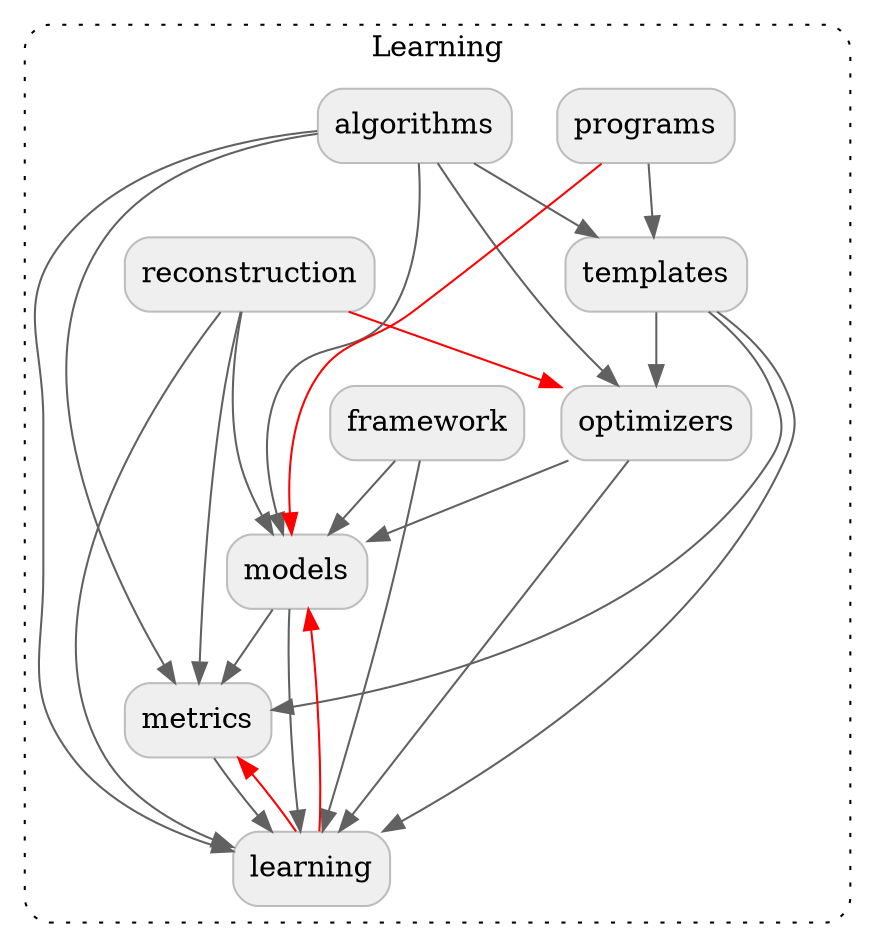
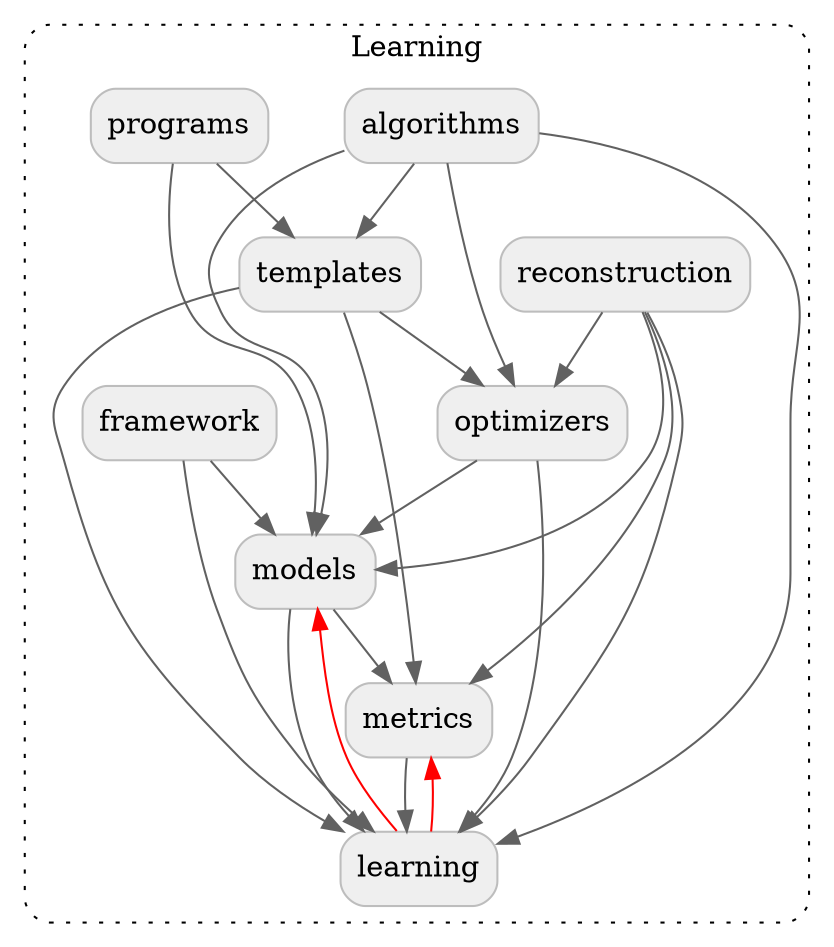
(405, 317) -> (233, 345)
(69, 336) -> none
(445, 346) -> (584, 340)
